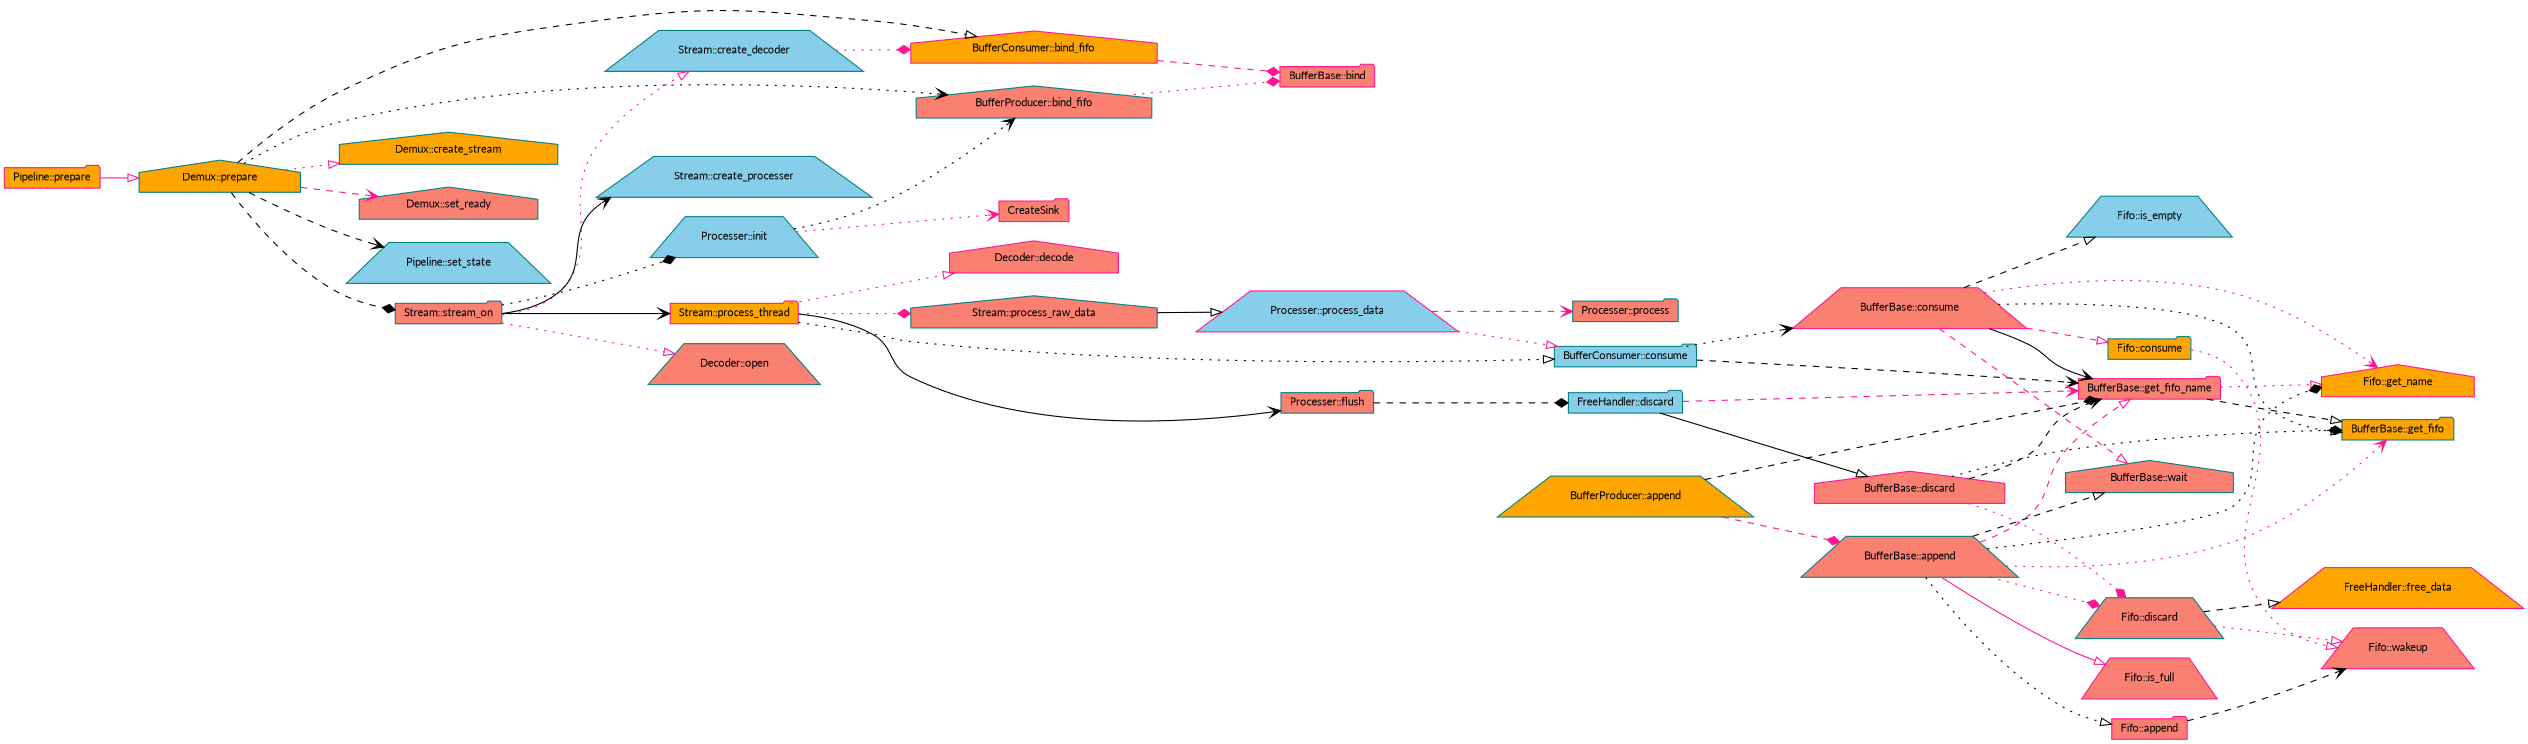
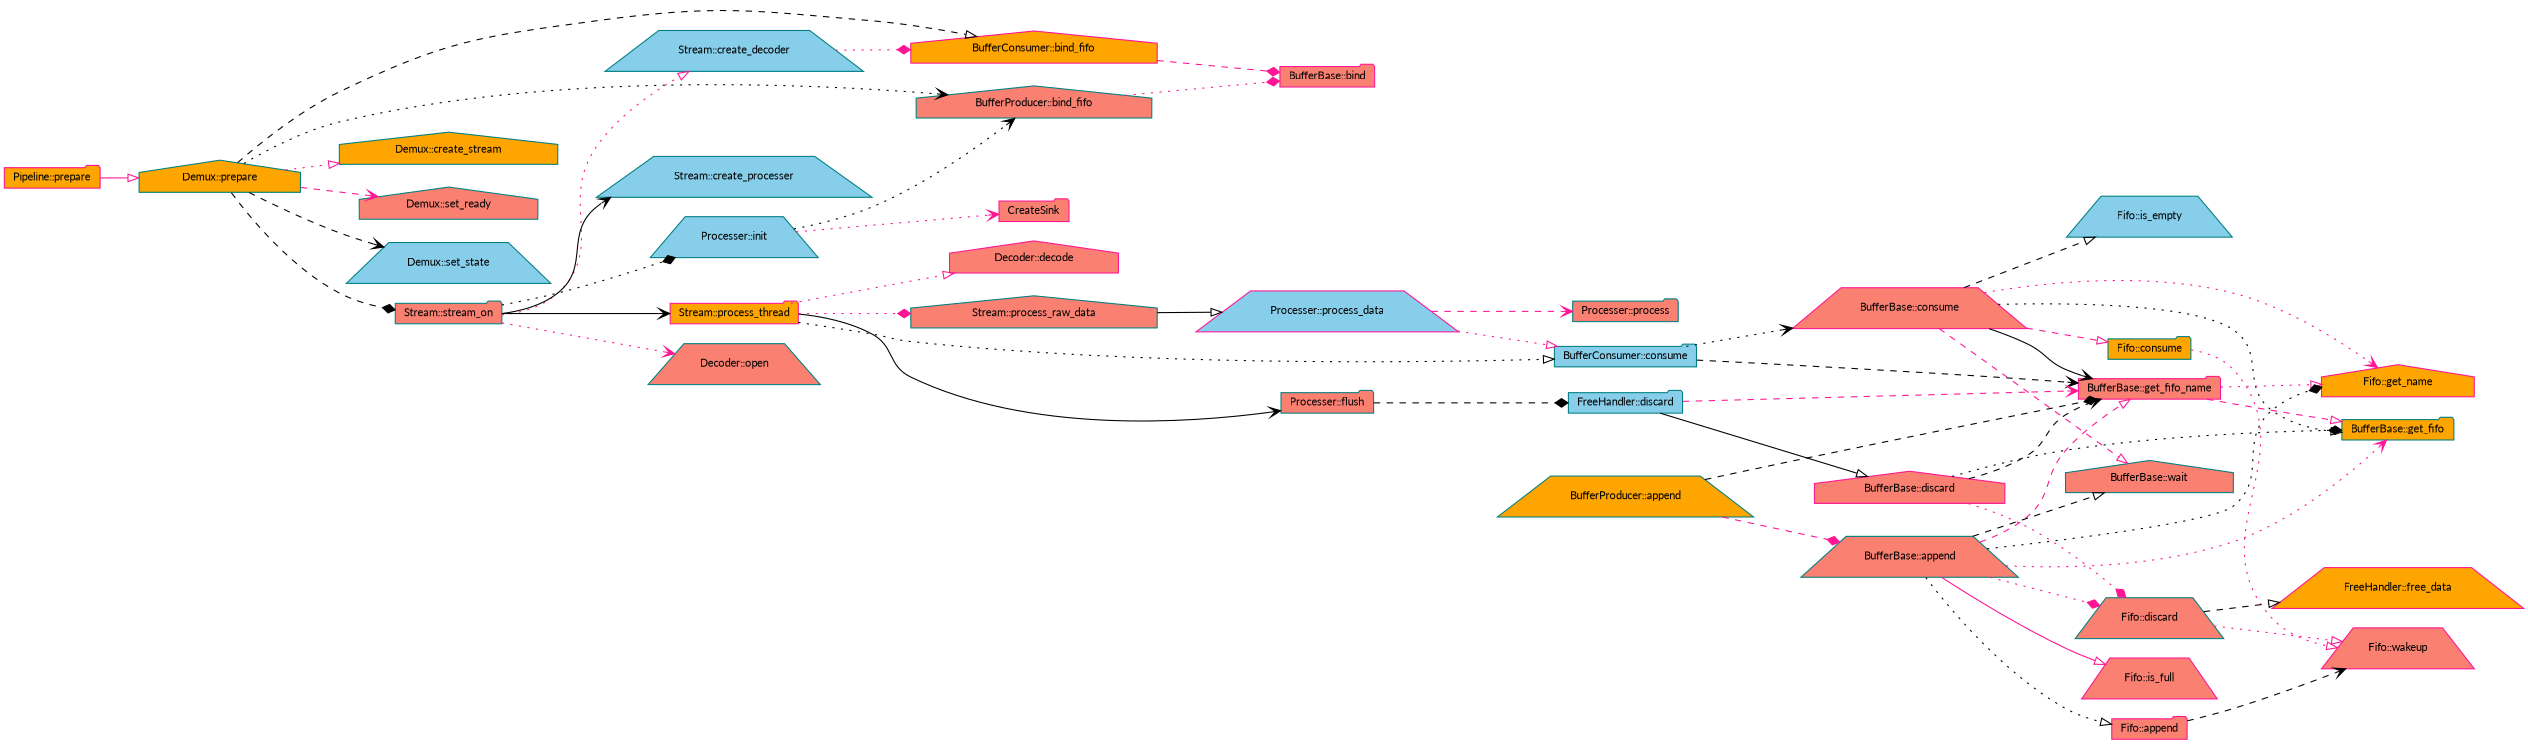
(449, 263) -> (449, 263)
(583, 337) -> (583, 337)
(2247, 406) -> (2247, 406)
